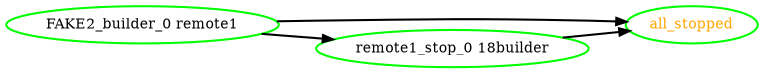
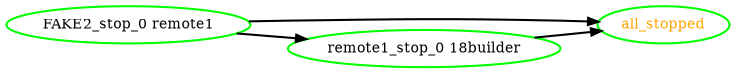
(143, 25) -> (128, 25)
